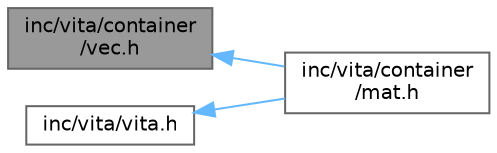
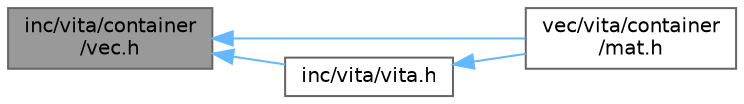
none -> (259, 61)
(387, 83) -> (631, 38)
